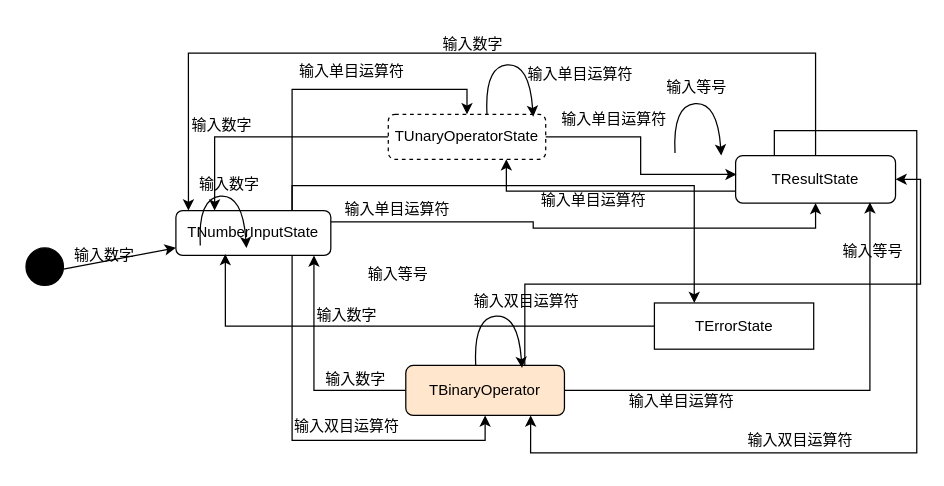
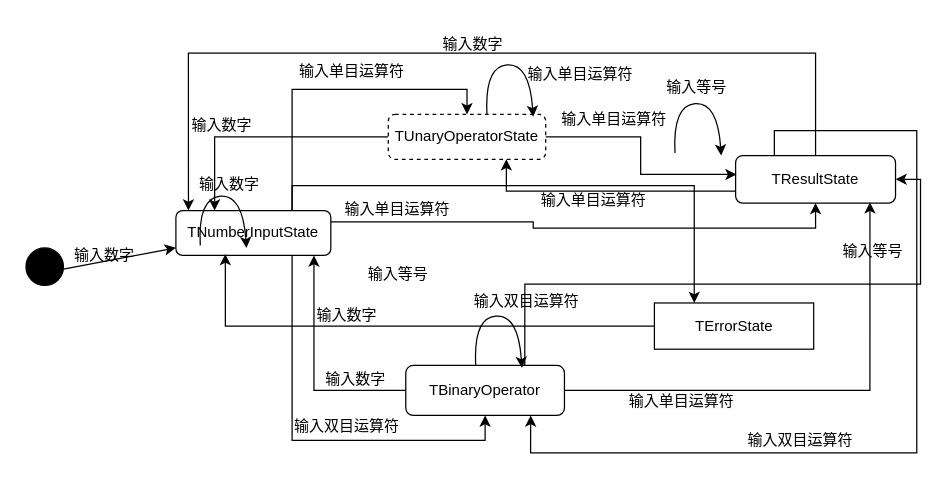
(485, 391) -> (485, 391)
